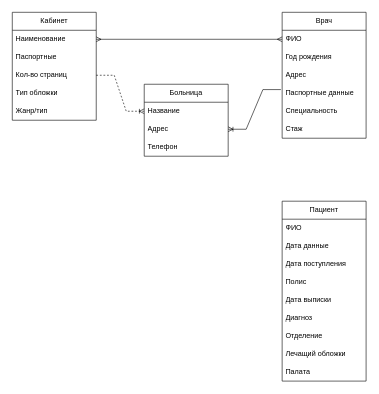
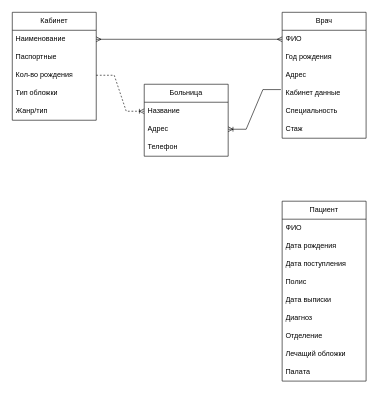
(43, 75) -> (45, 75)
(319, 93) -> (313, 93)
(307, 246) -> (311, 246)
